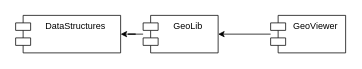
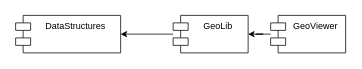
(180, 34) -> (210, 34)
